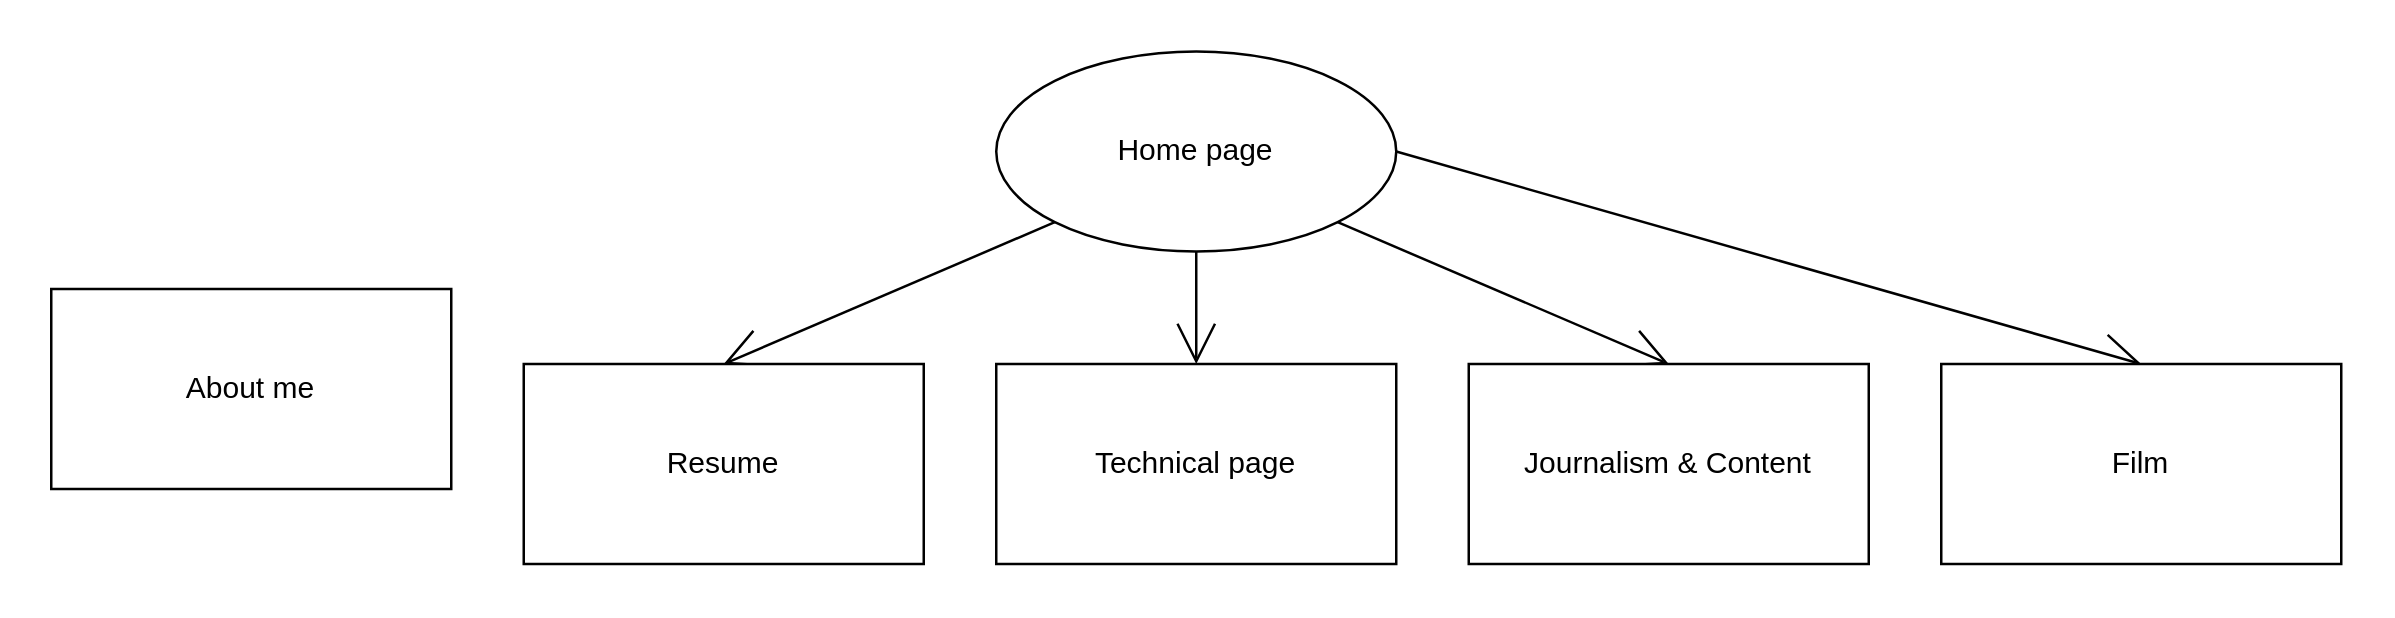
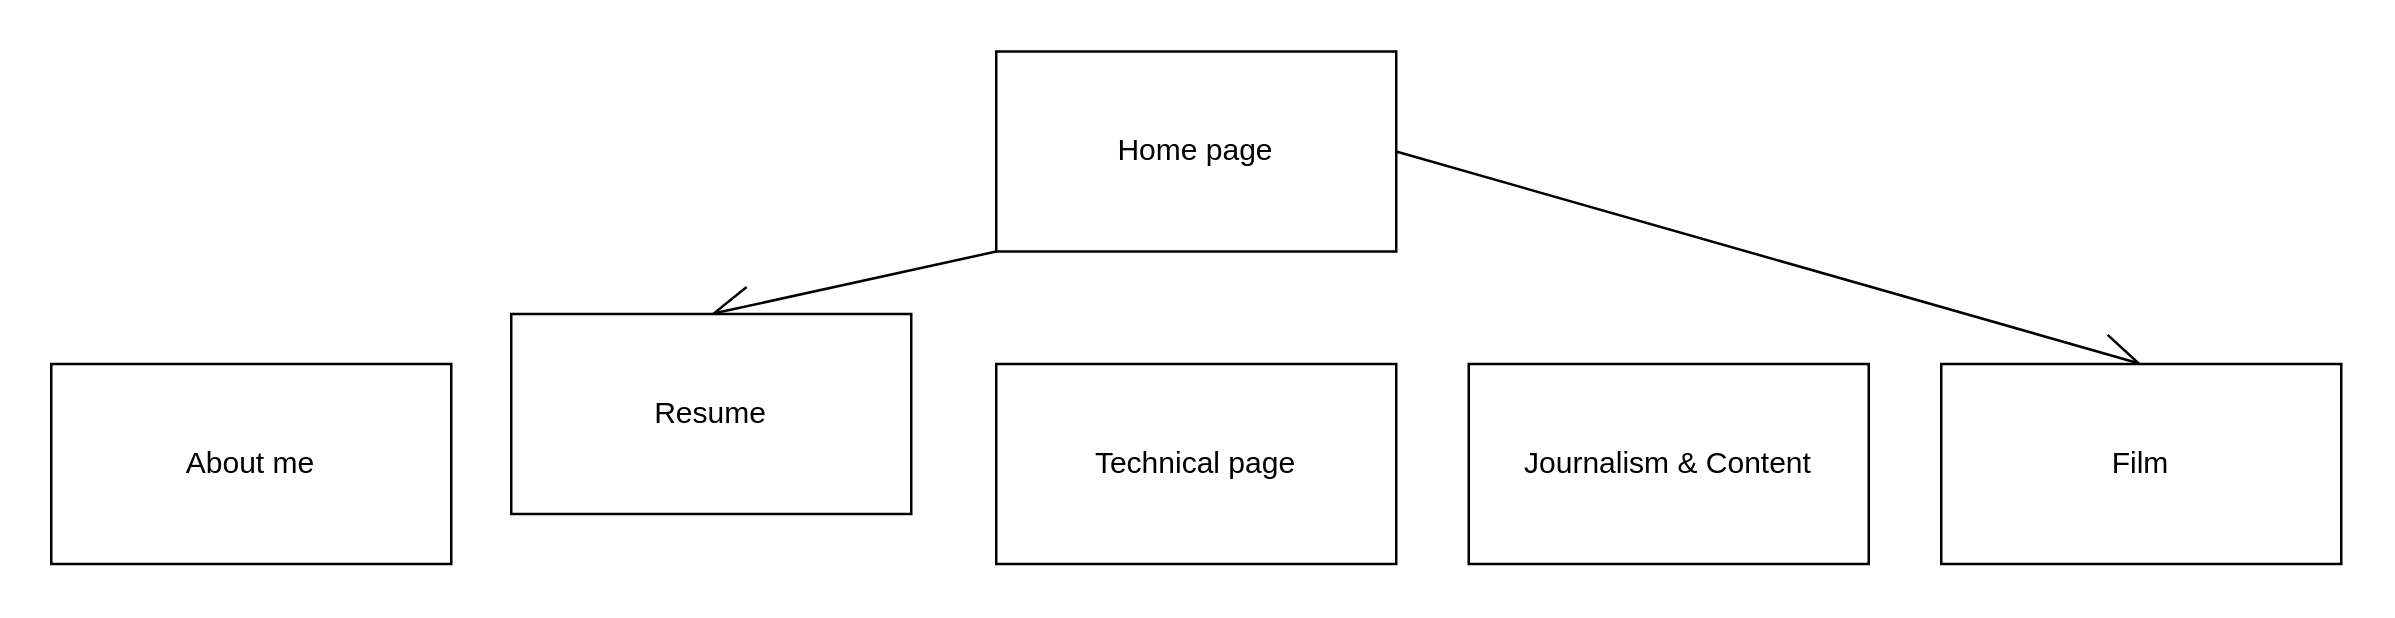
(1196, 151) -> (1196, 151)
(1502, 292) -> none
(1196, 306) -> none
(251, 389) -> (251, 464)
(724, 464) -> (711, 414)
